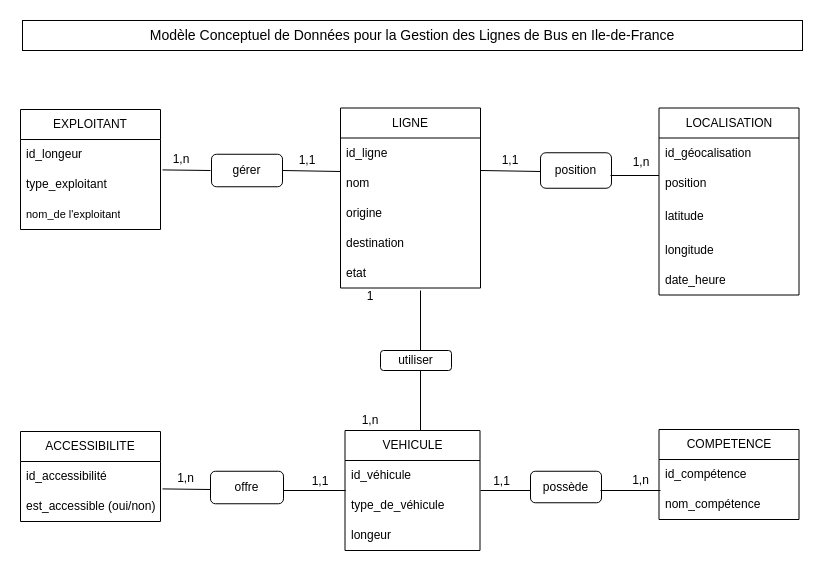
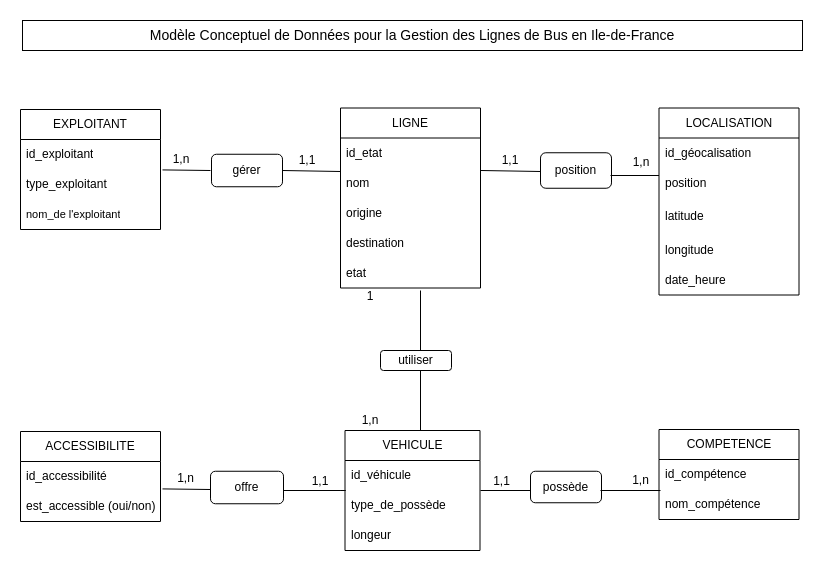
(369, 154) -> (368, 154)
(57, 155) -> (66, 155)
(402, 506) -> (402, 506)
